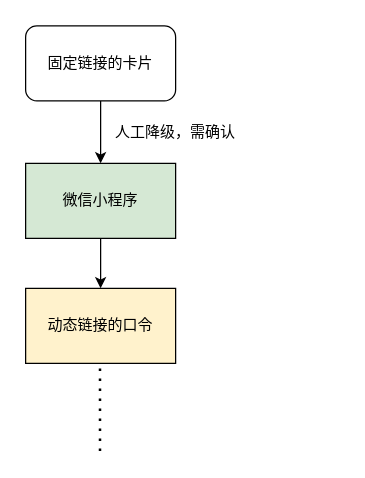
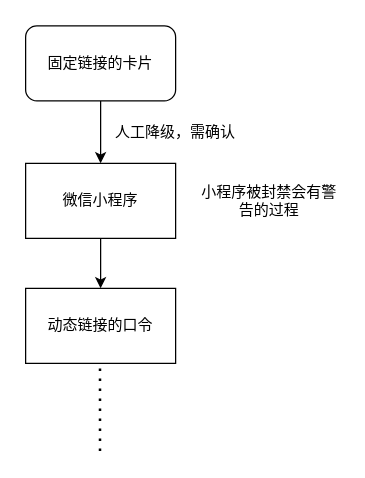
(101, 201) -> (101, 201)
none -> (269, 201)
(101, 326) -> (101, 326)
